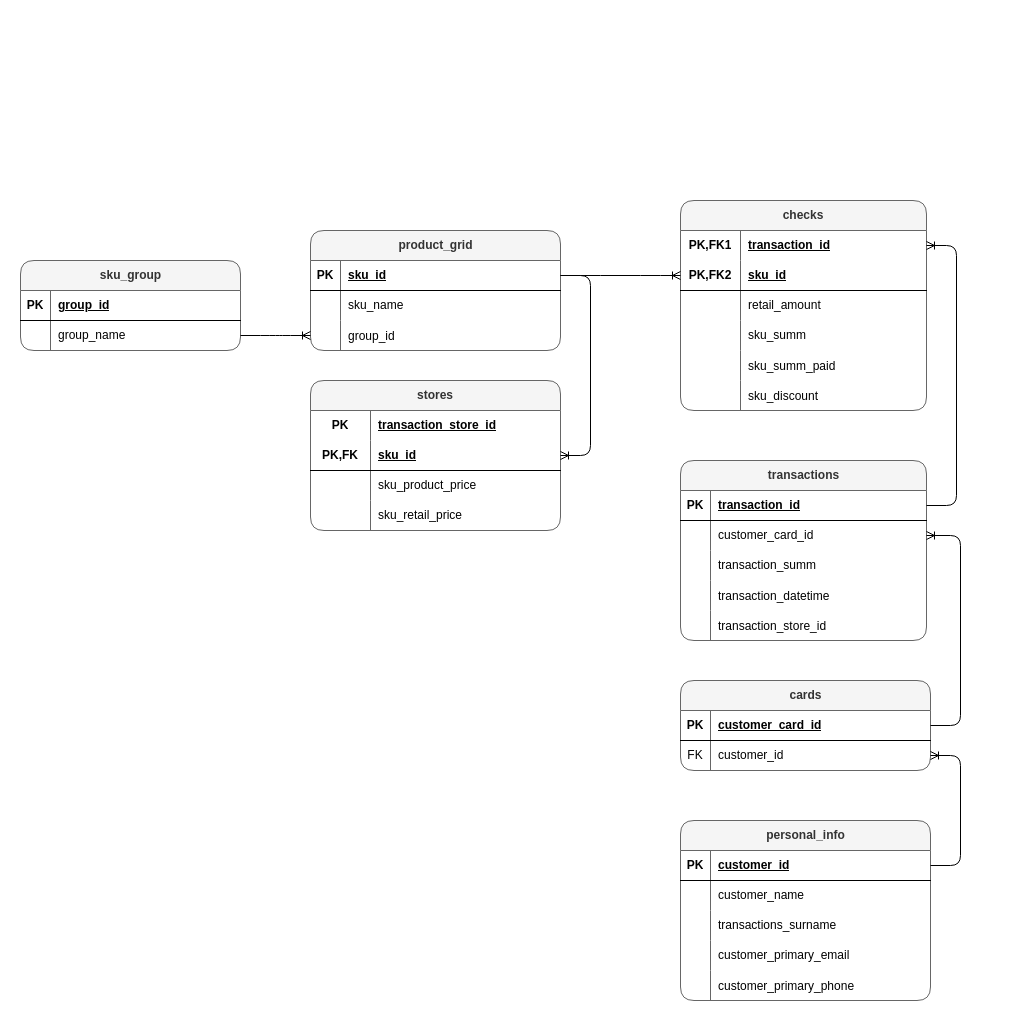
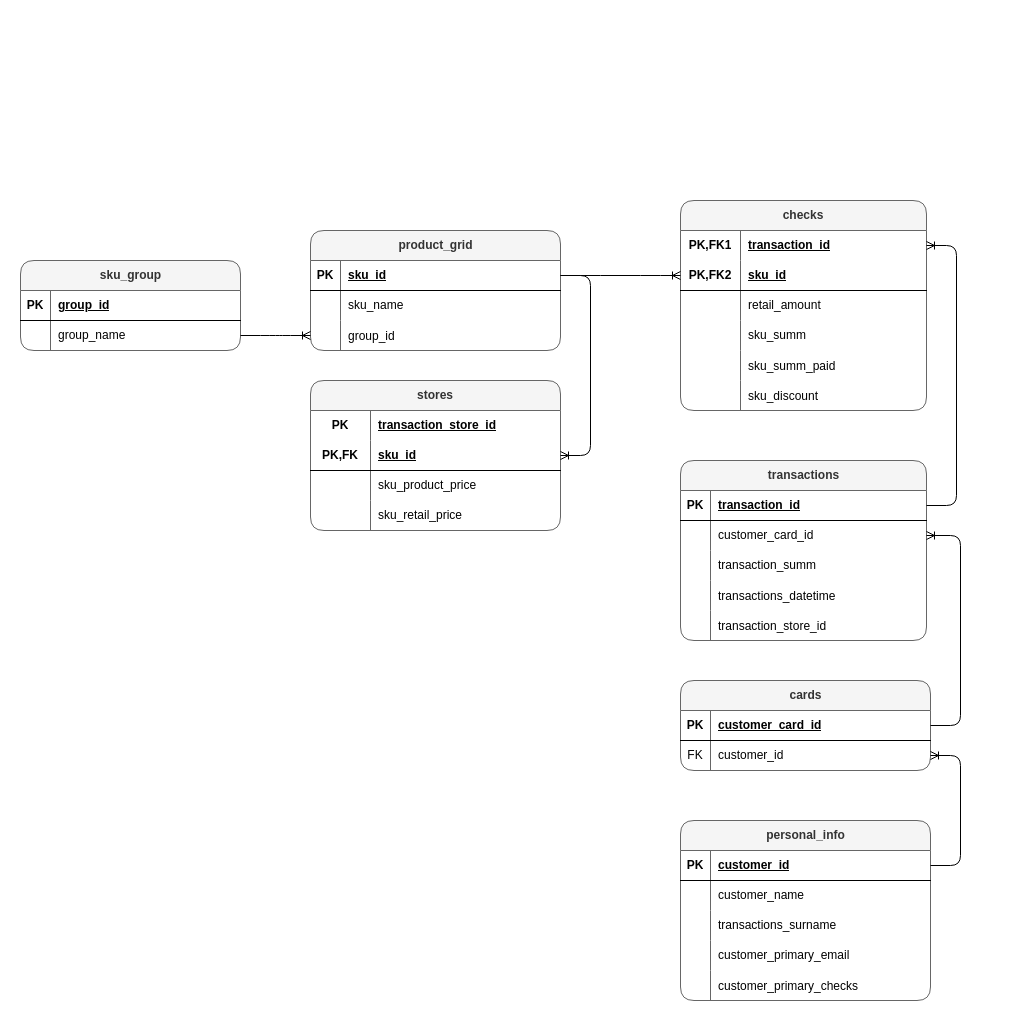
(782, 596) -> (785, 596)
(790, 986) -> (794, 986)
